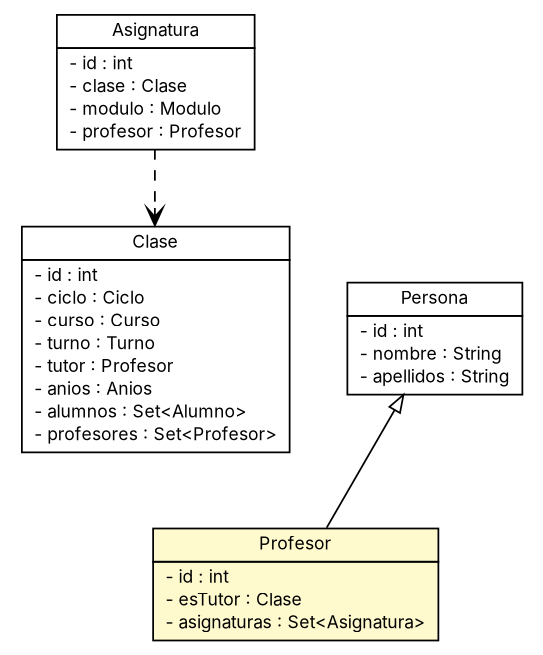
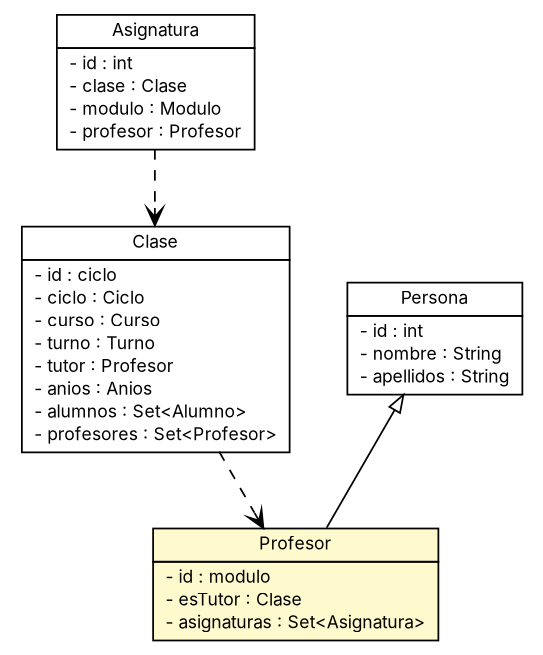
(66, 276) -> (76, 276)
none -> (237, 482)
(198, 578) -> (219, 578)
